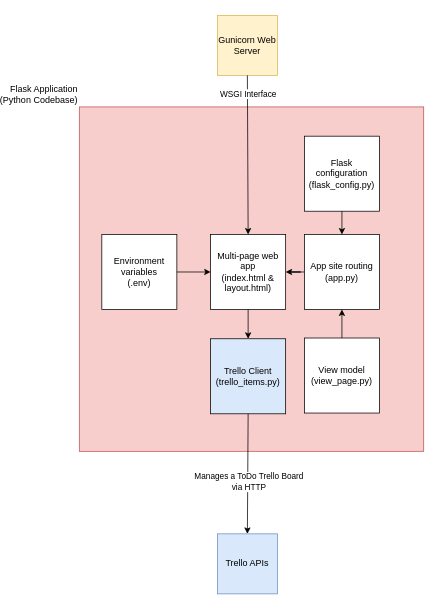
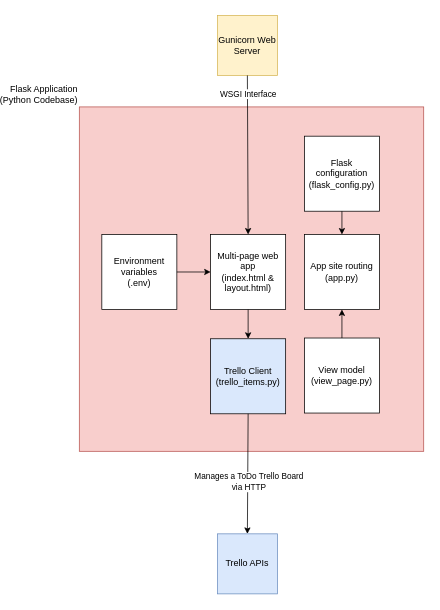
(293, 272) -> none
